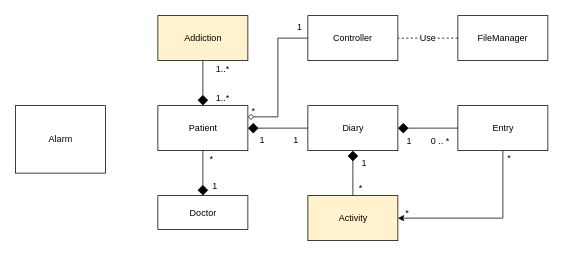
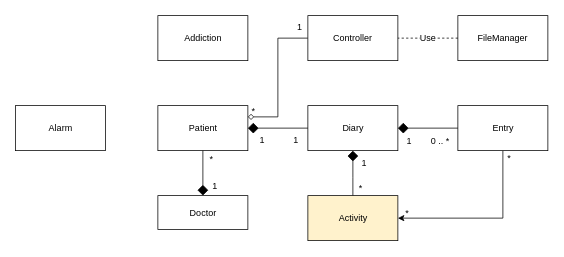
(203, 38) -> (203, 38)
(203, 94) -> none
(60, 139) -> (60, 128)
